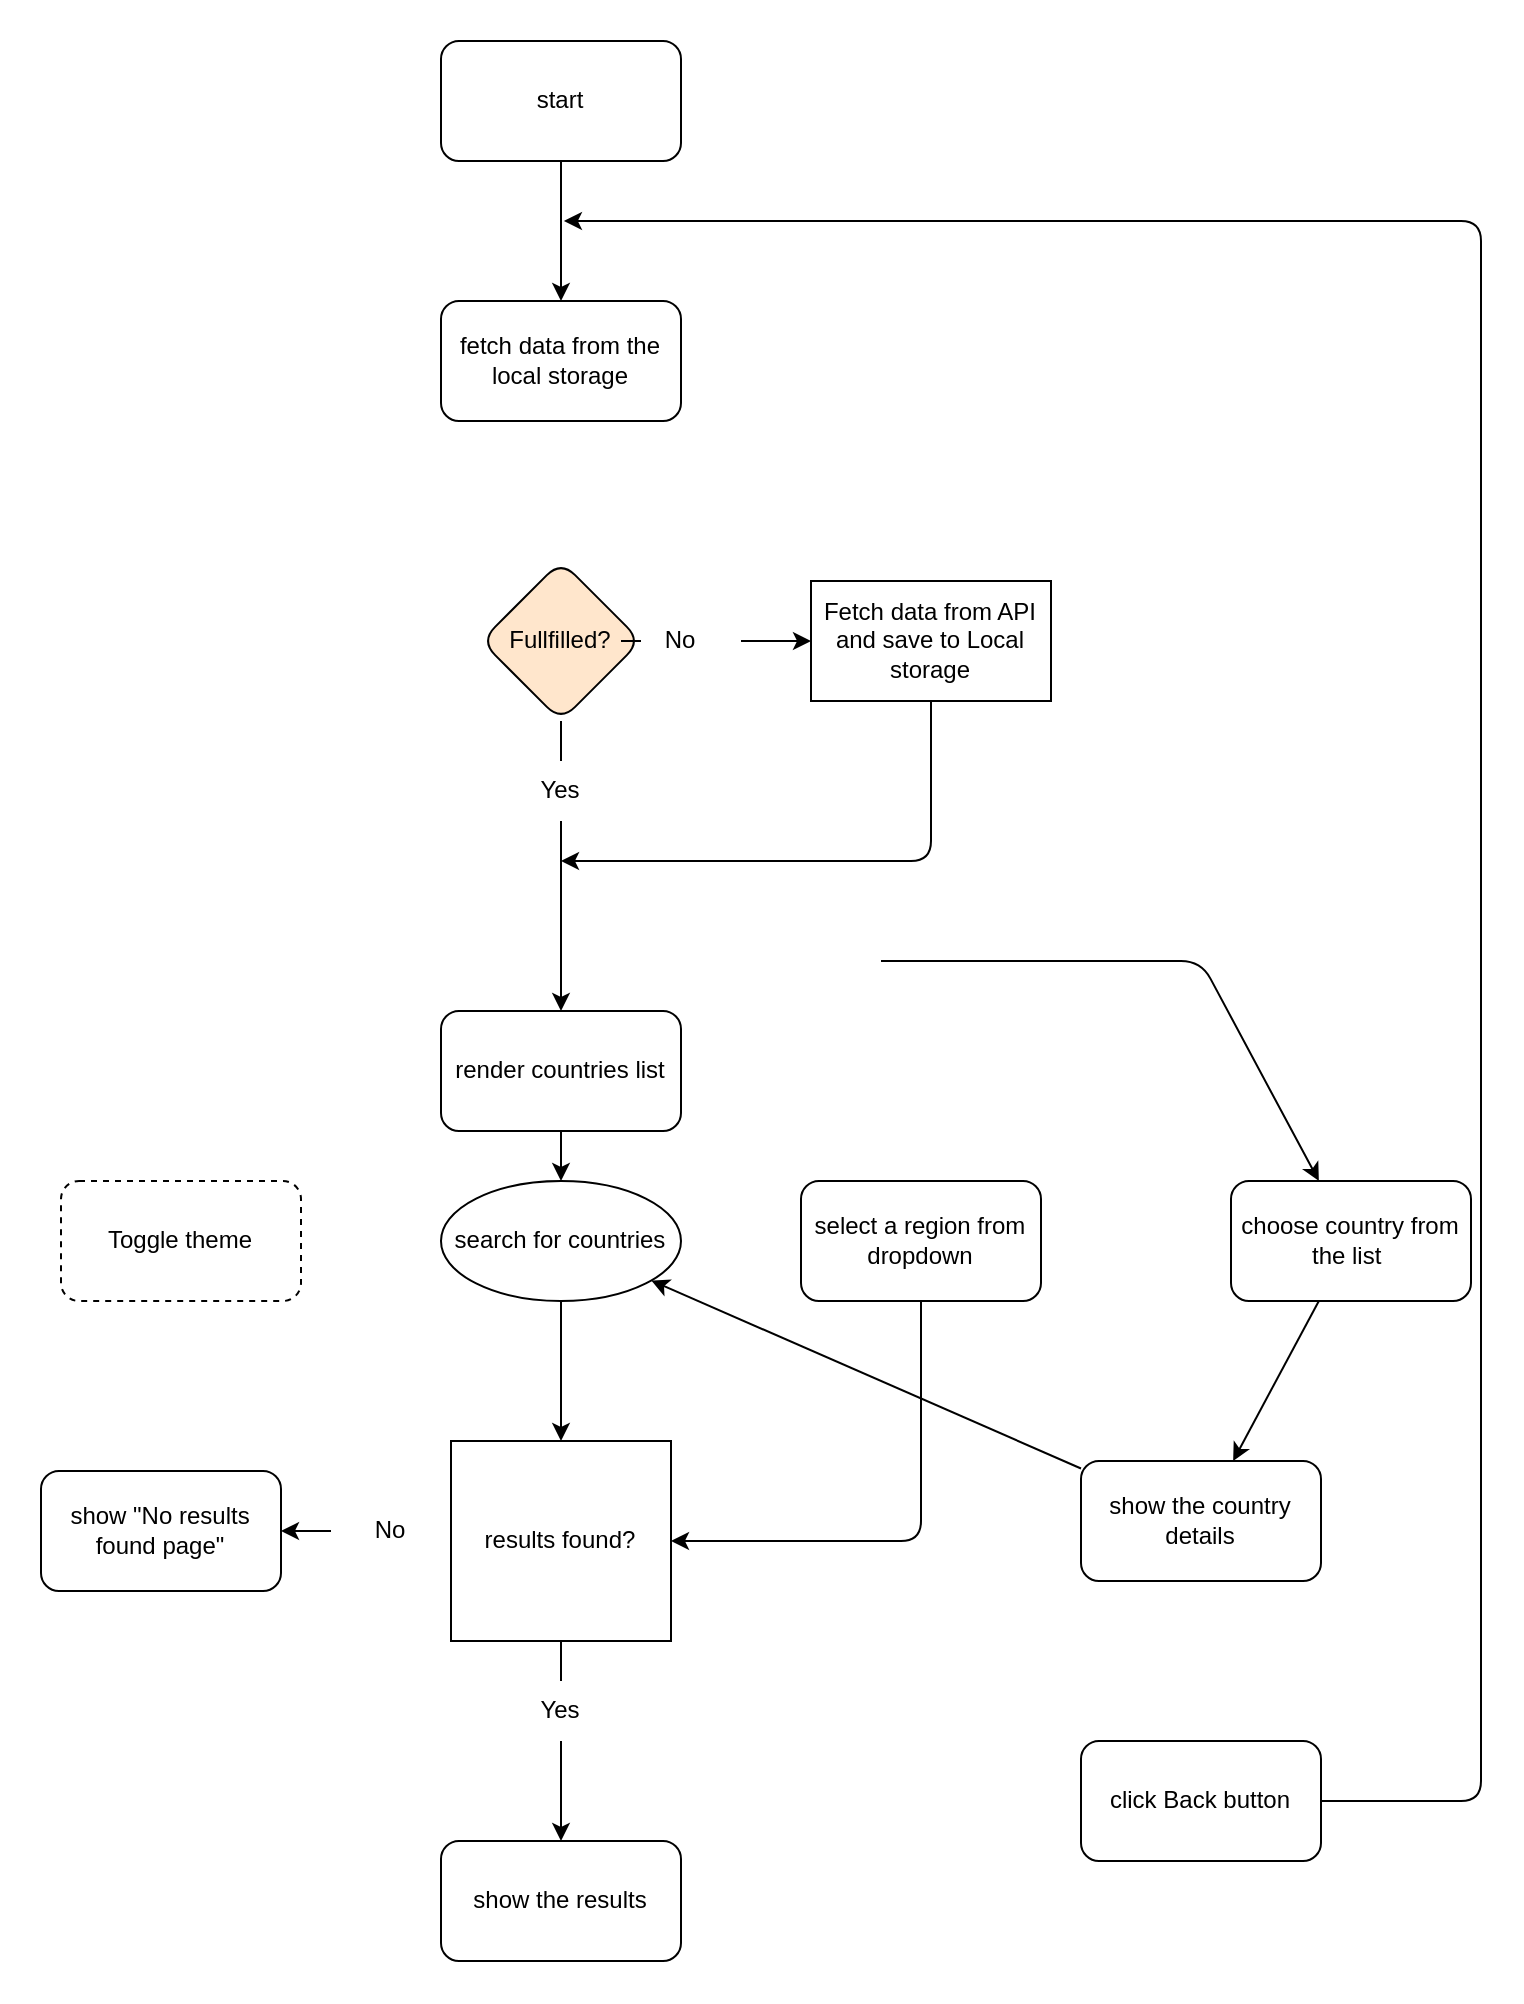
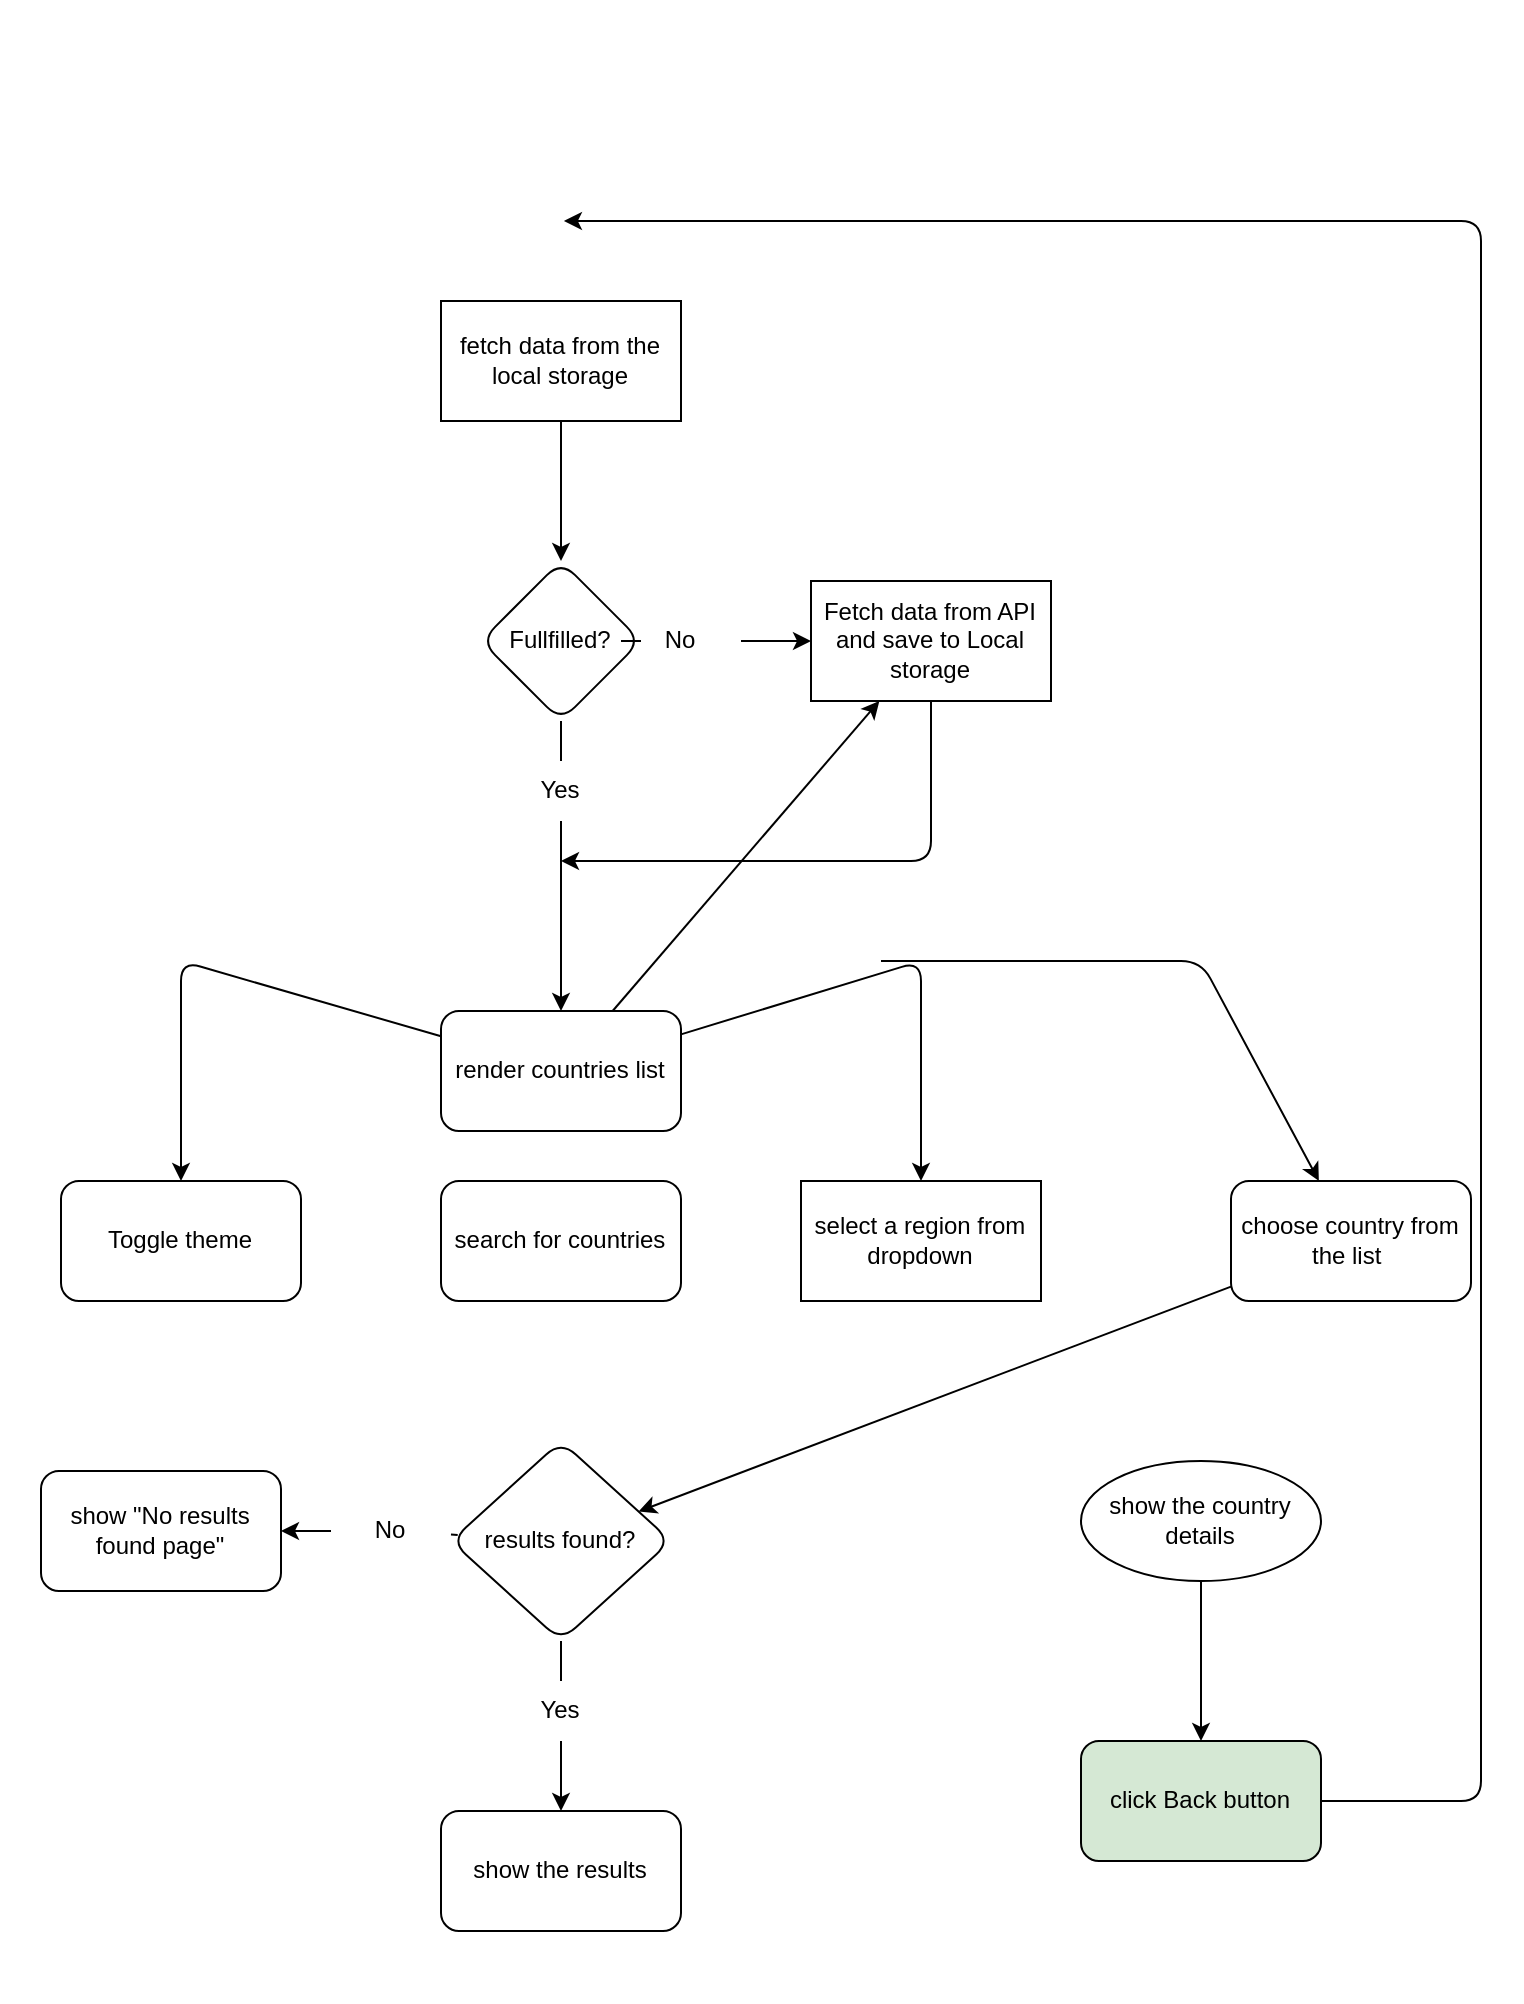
(561, 101) -> none
(561, 224) -> none
(561, 361) -> (561, 361)
none -> (561, 484)
(561, 641) -> (561, 641)
none -> (892, 970)
none -> (219, 972)
(561, 1149) -> (676, 937)
(181, 1241) -> (181, 1241)
(561, 1241) -> (561, 1241)
(921, 1241) -> (921, 1241)
(790, 1341) -> (1201, 1654)
(561, 1364) -> none
(1279, 1375) -> (1083, 1343)
(1201, 1521) -> (1201, 1521)
(561, 1541) -> (561, 1541)
(863, 1541) -> none
(1201, 1801) -> (1201, 1801)
(561, 1901) -> (561, 1871)
